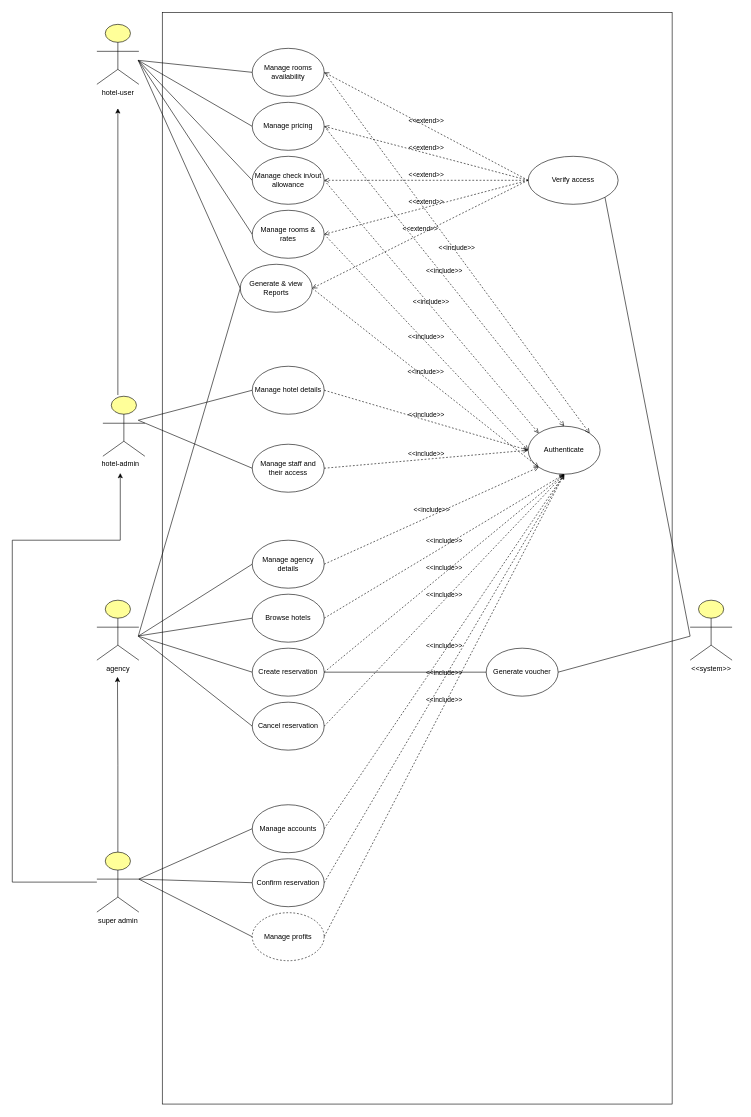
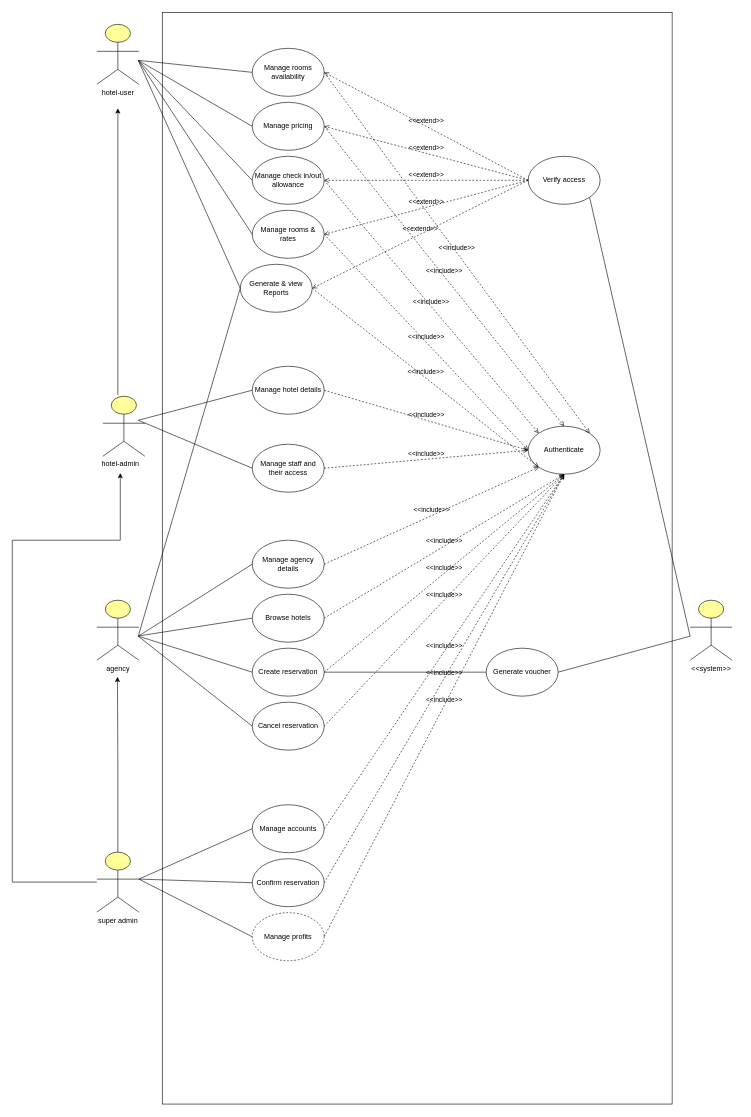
(573, 180) -> (564, 180)
